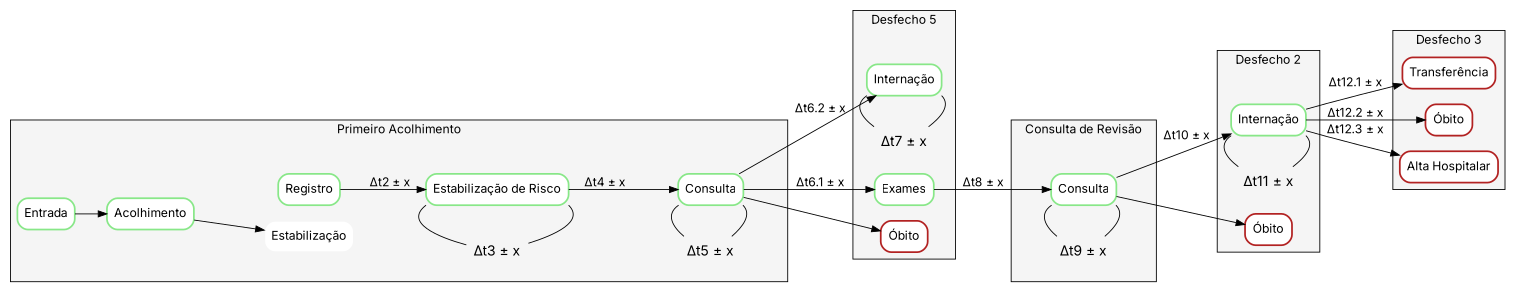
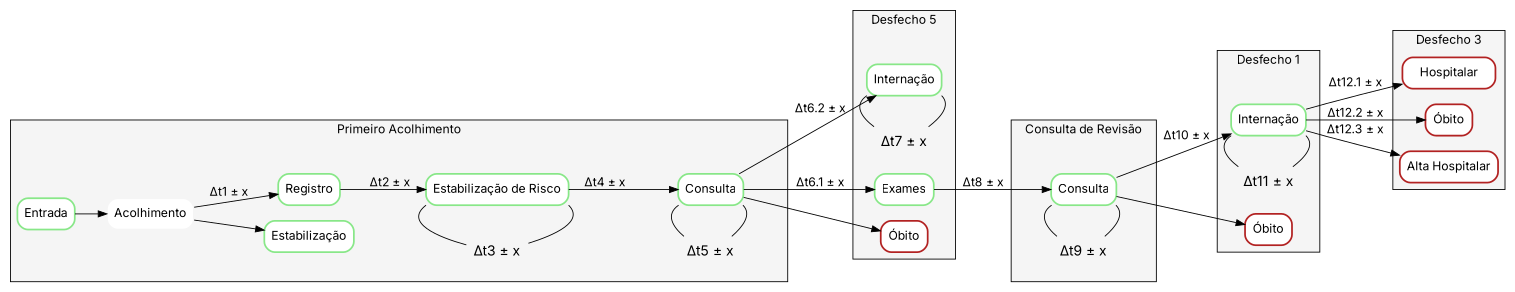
(1269, 60) -> (1269, 60)
(1449, 73) -> (1449, 73)
none -> (232, 201)
(150, 214) -> (150, 214)
(309, 236) -> (309, 236)
